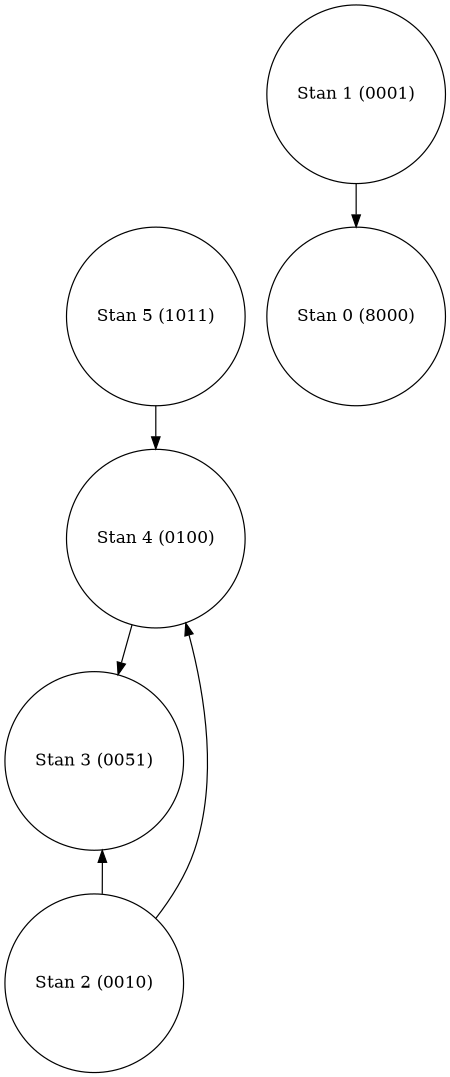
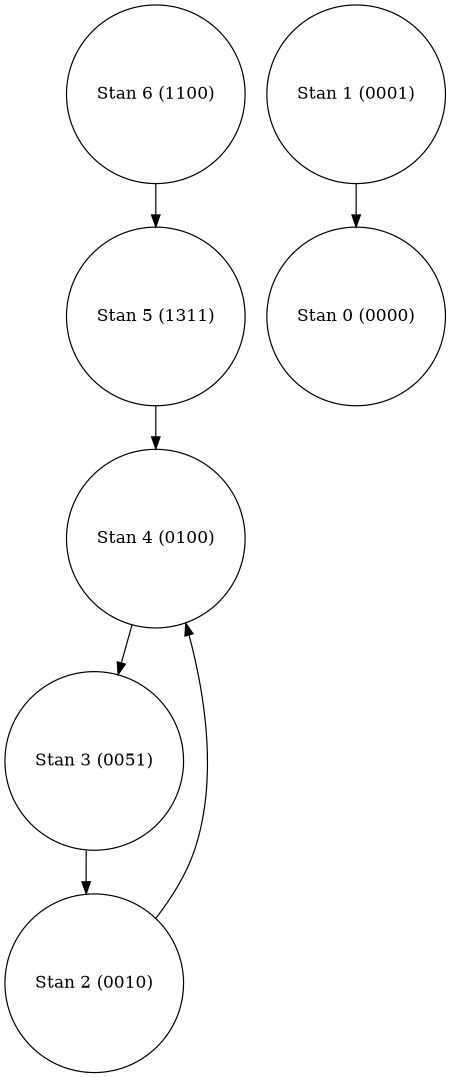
none -> (156, 94)
(156, 316) -> (156, 316)
(356, 316) -> (356, 316)
(102, 878) -> (86, 866)
